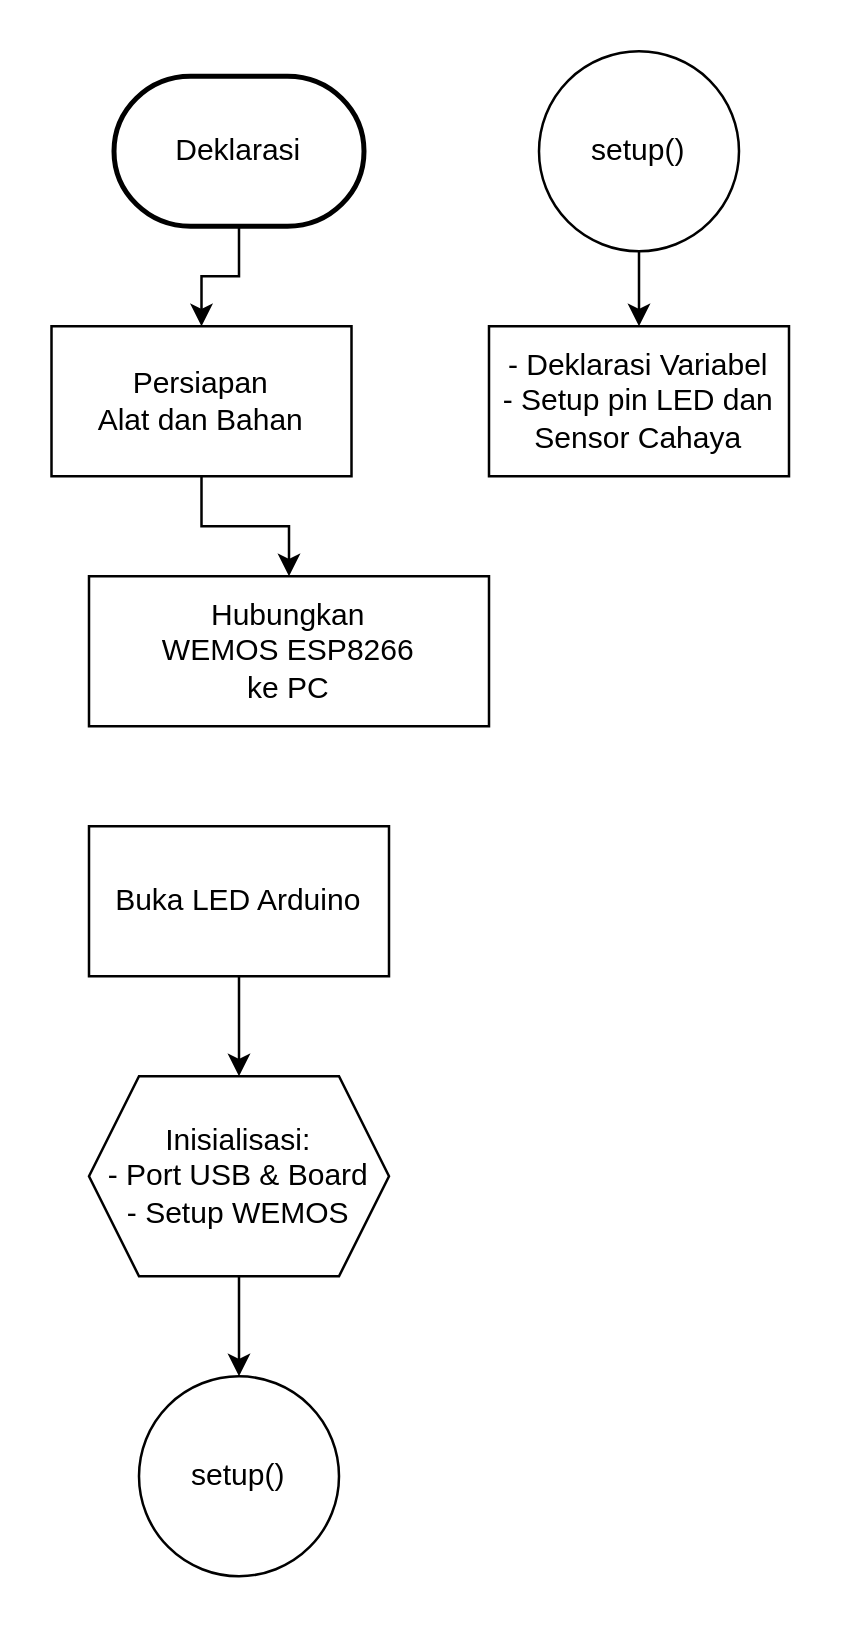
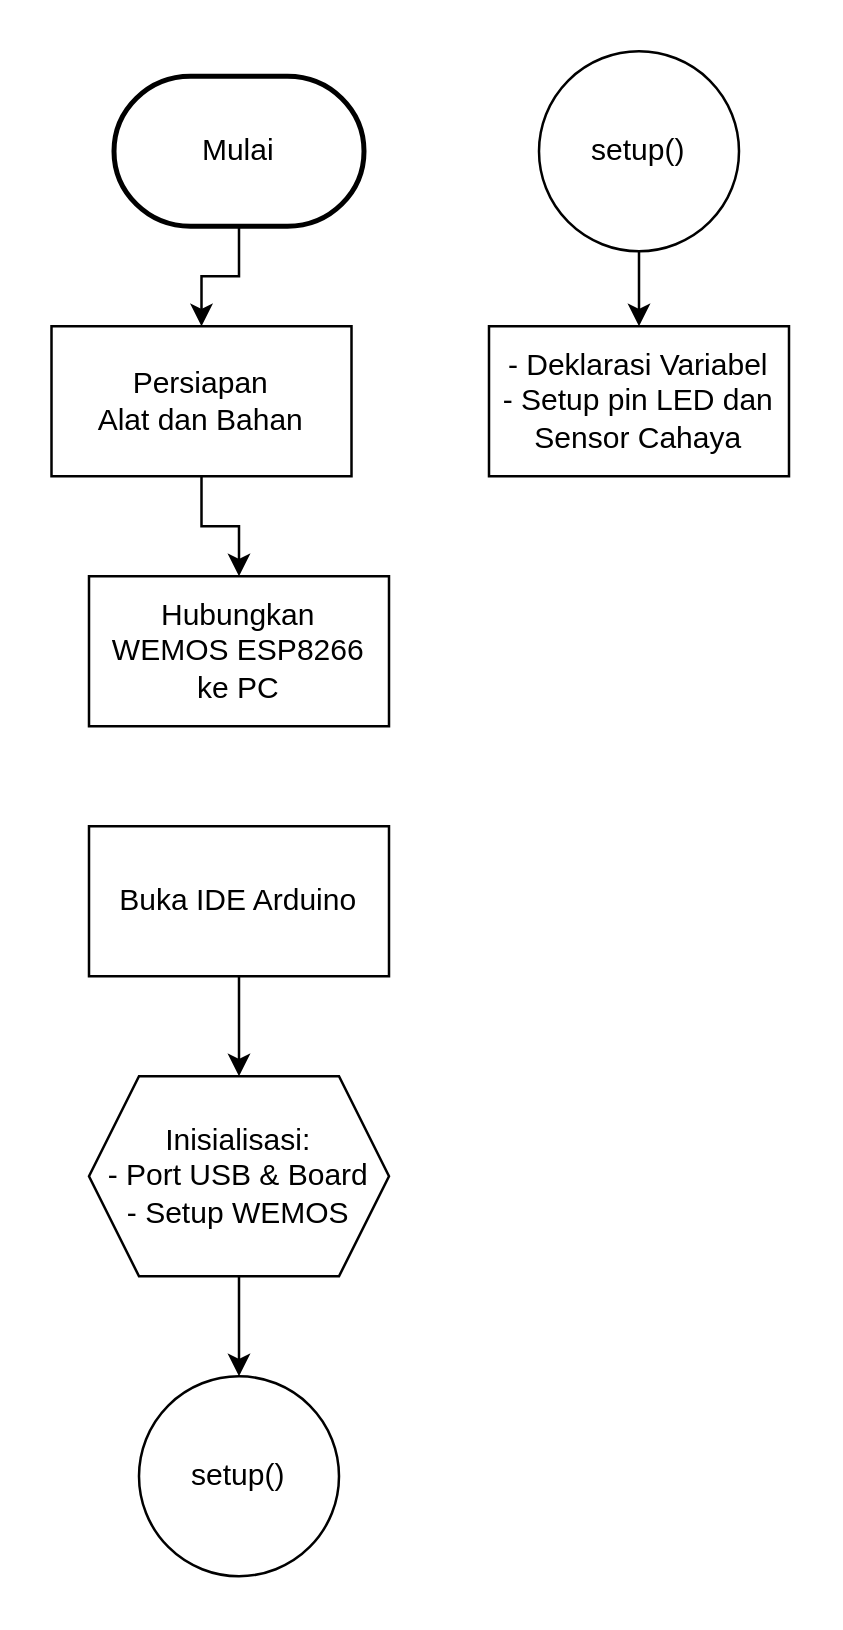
(239, 151) -> (239, 151)
(289, 651) -> (239, 651)
(239, 901) -> (239, 901)
